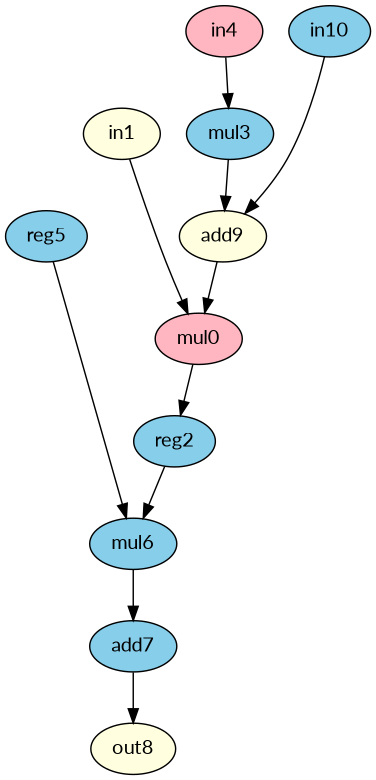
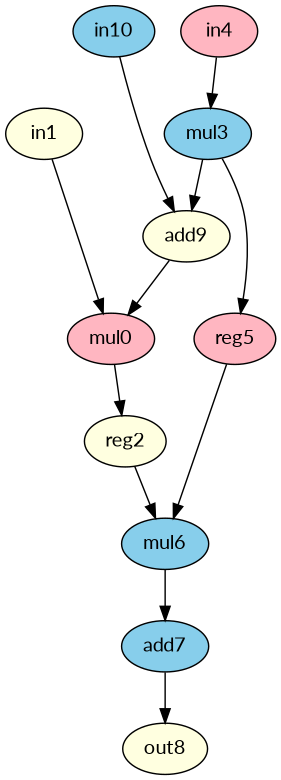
none -> (246, 227)
(46, 236) -> (235, 339)
(175, 441) -> (125, 441)
